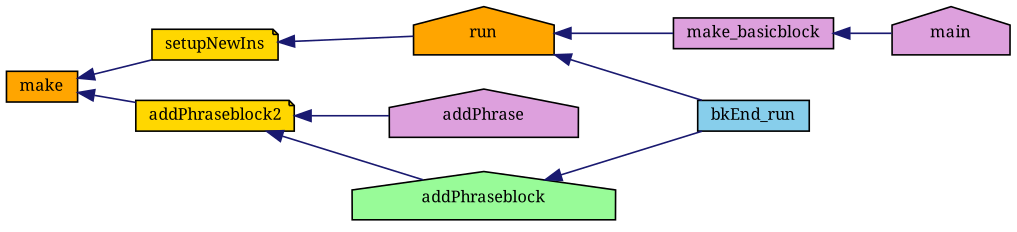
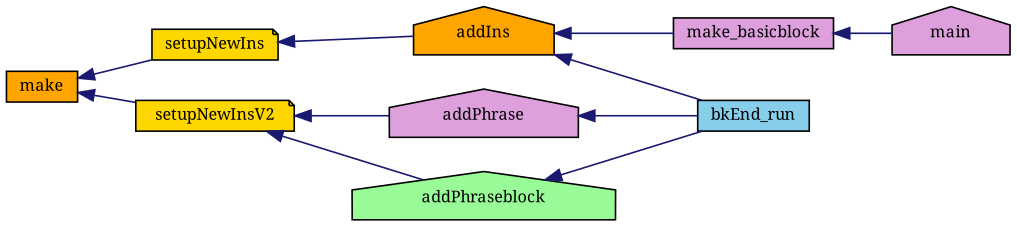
(484, 33) -> (484, 33)
(215, 116) -> (215, 116)
none -> (646, 116)
